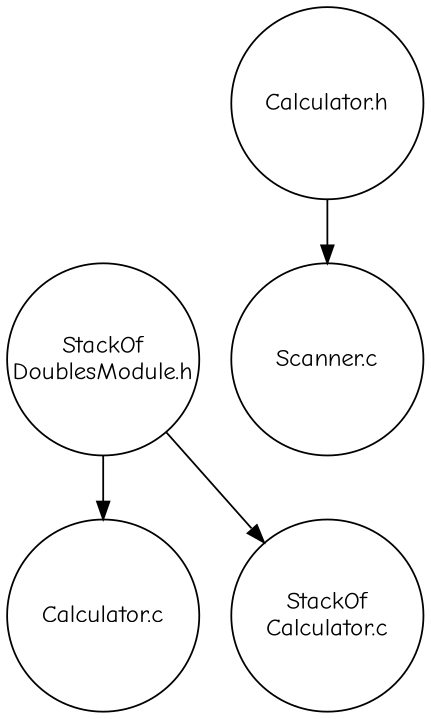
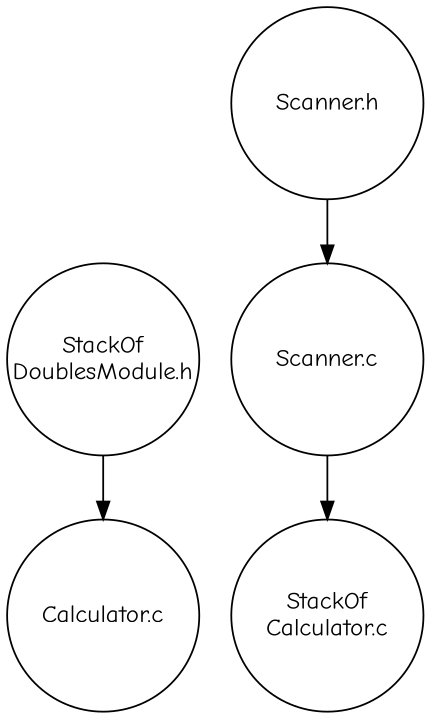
(327, 103) -> (327, 103)
(209, 480) -> (327, 479)
